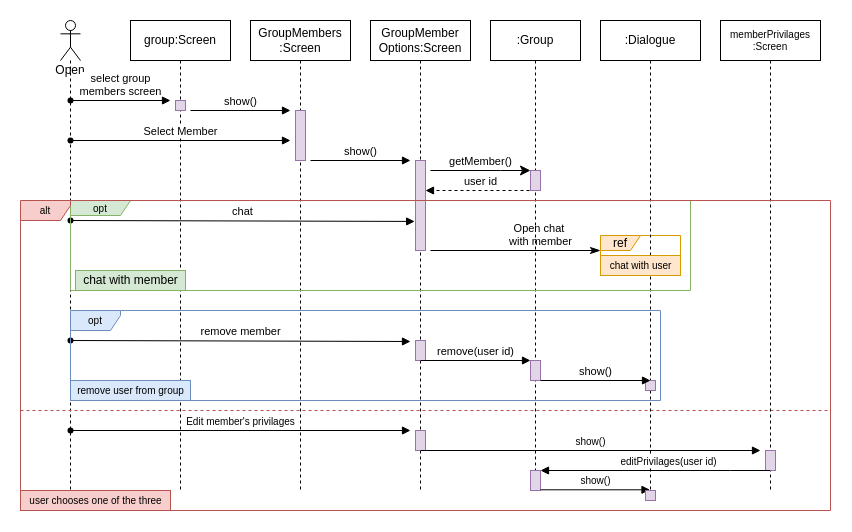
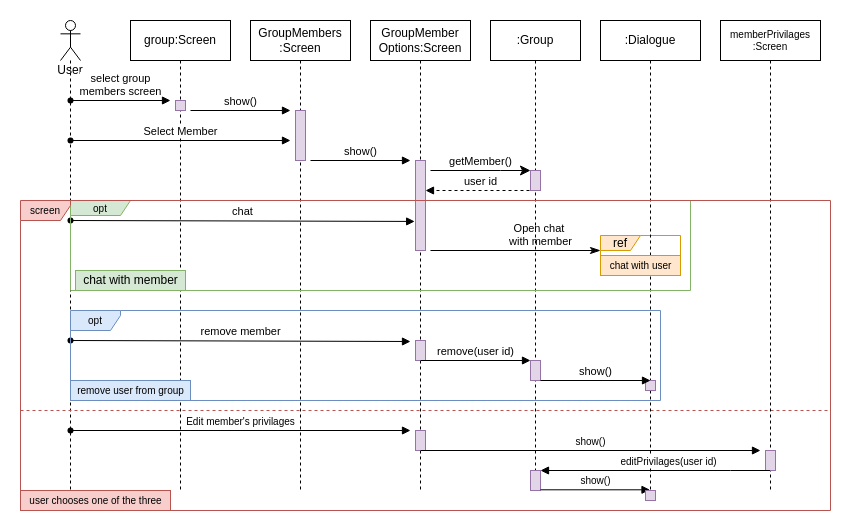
(71, 78) -> (71, 78)
(46, 211) -> (46, 211)
